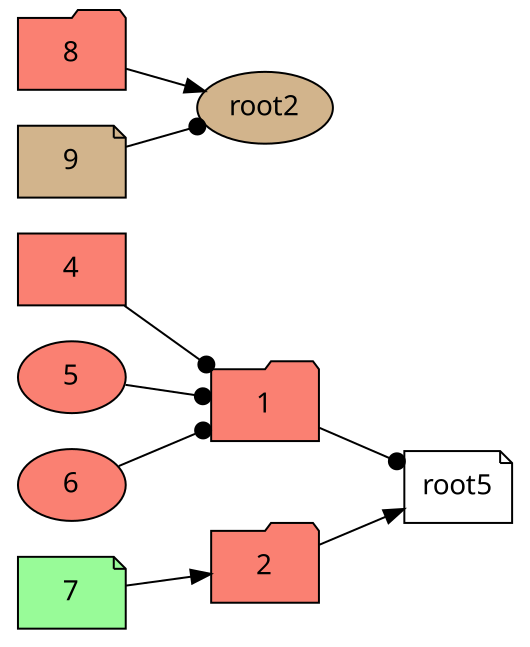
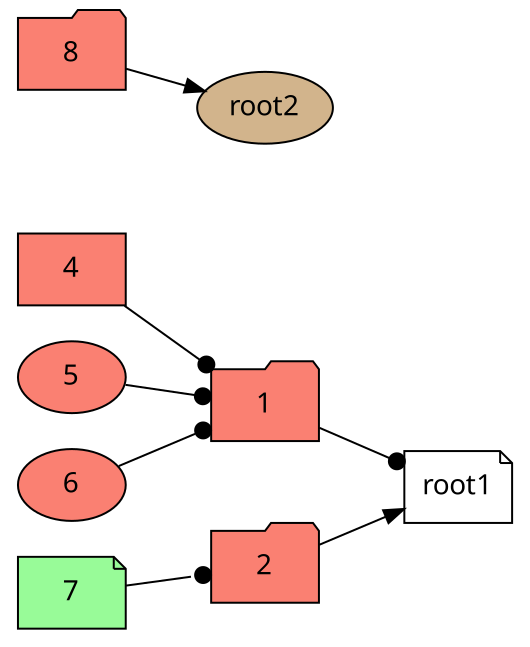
(72, 162) -> none
(458, 487) -> (458, 487)
(159, 581) -> (159, 581)
